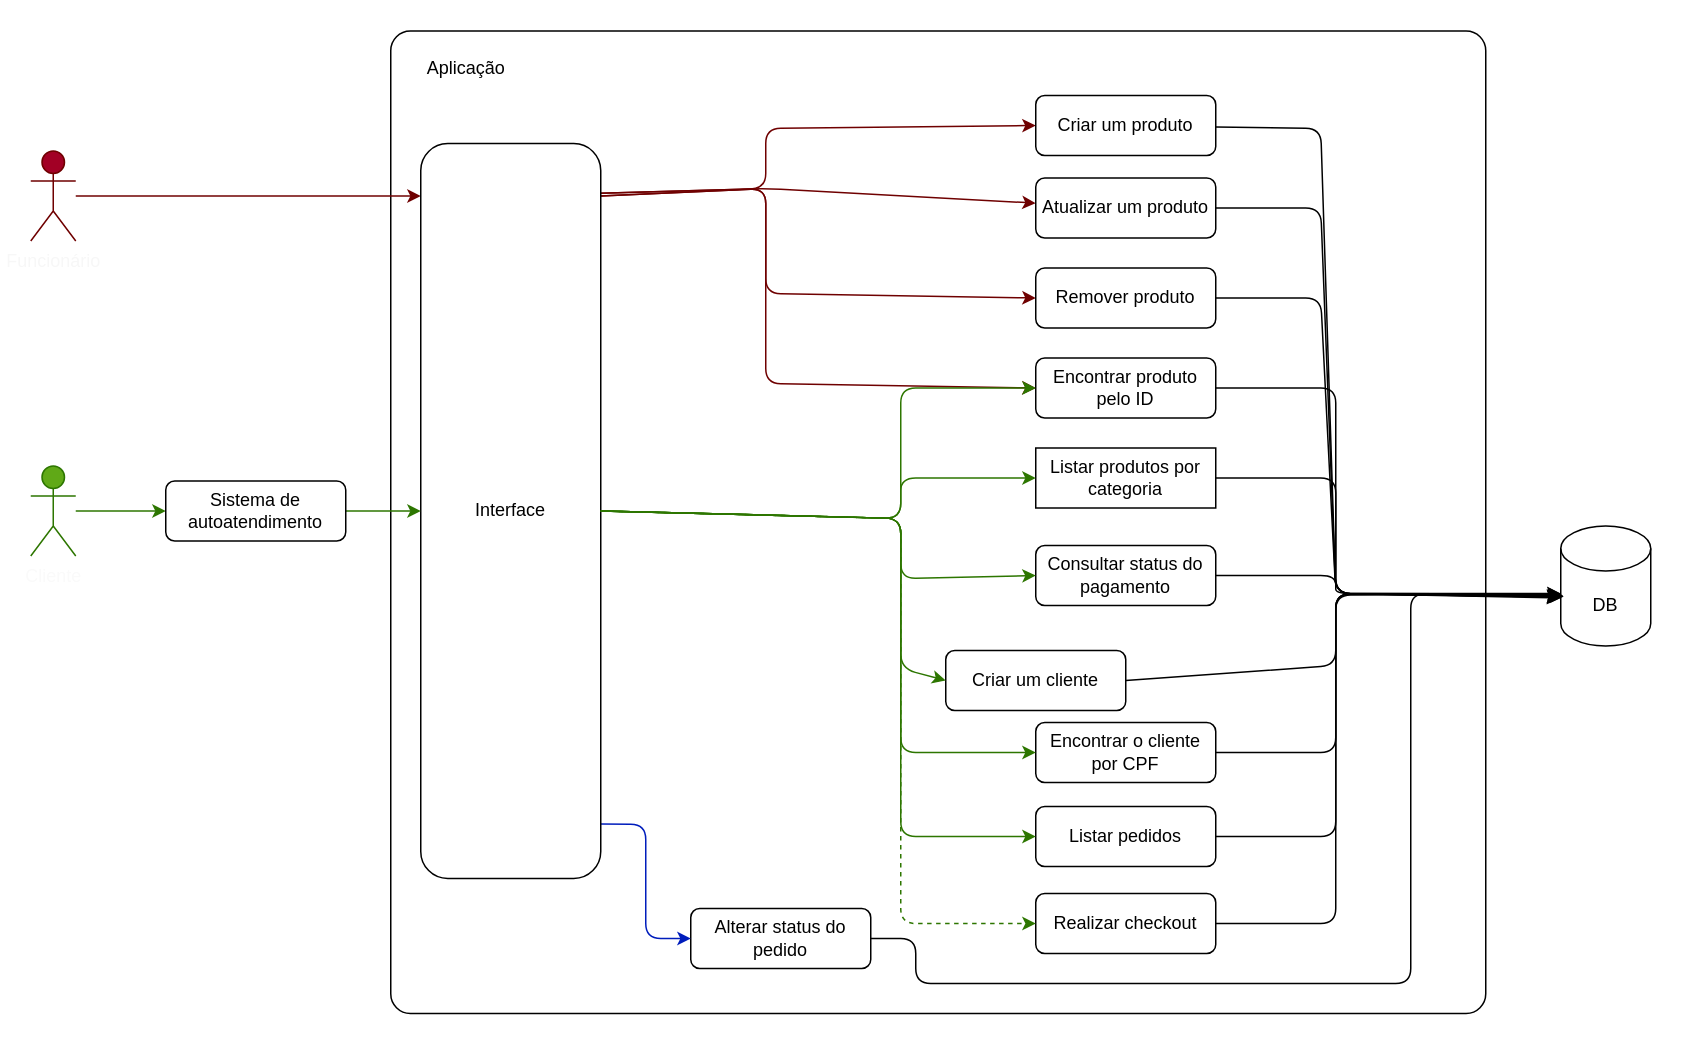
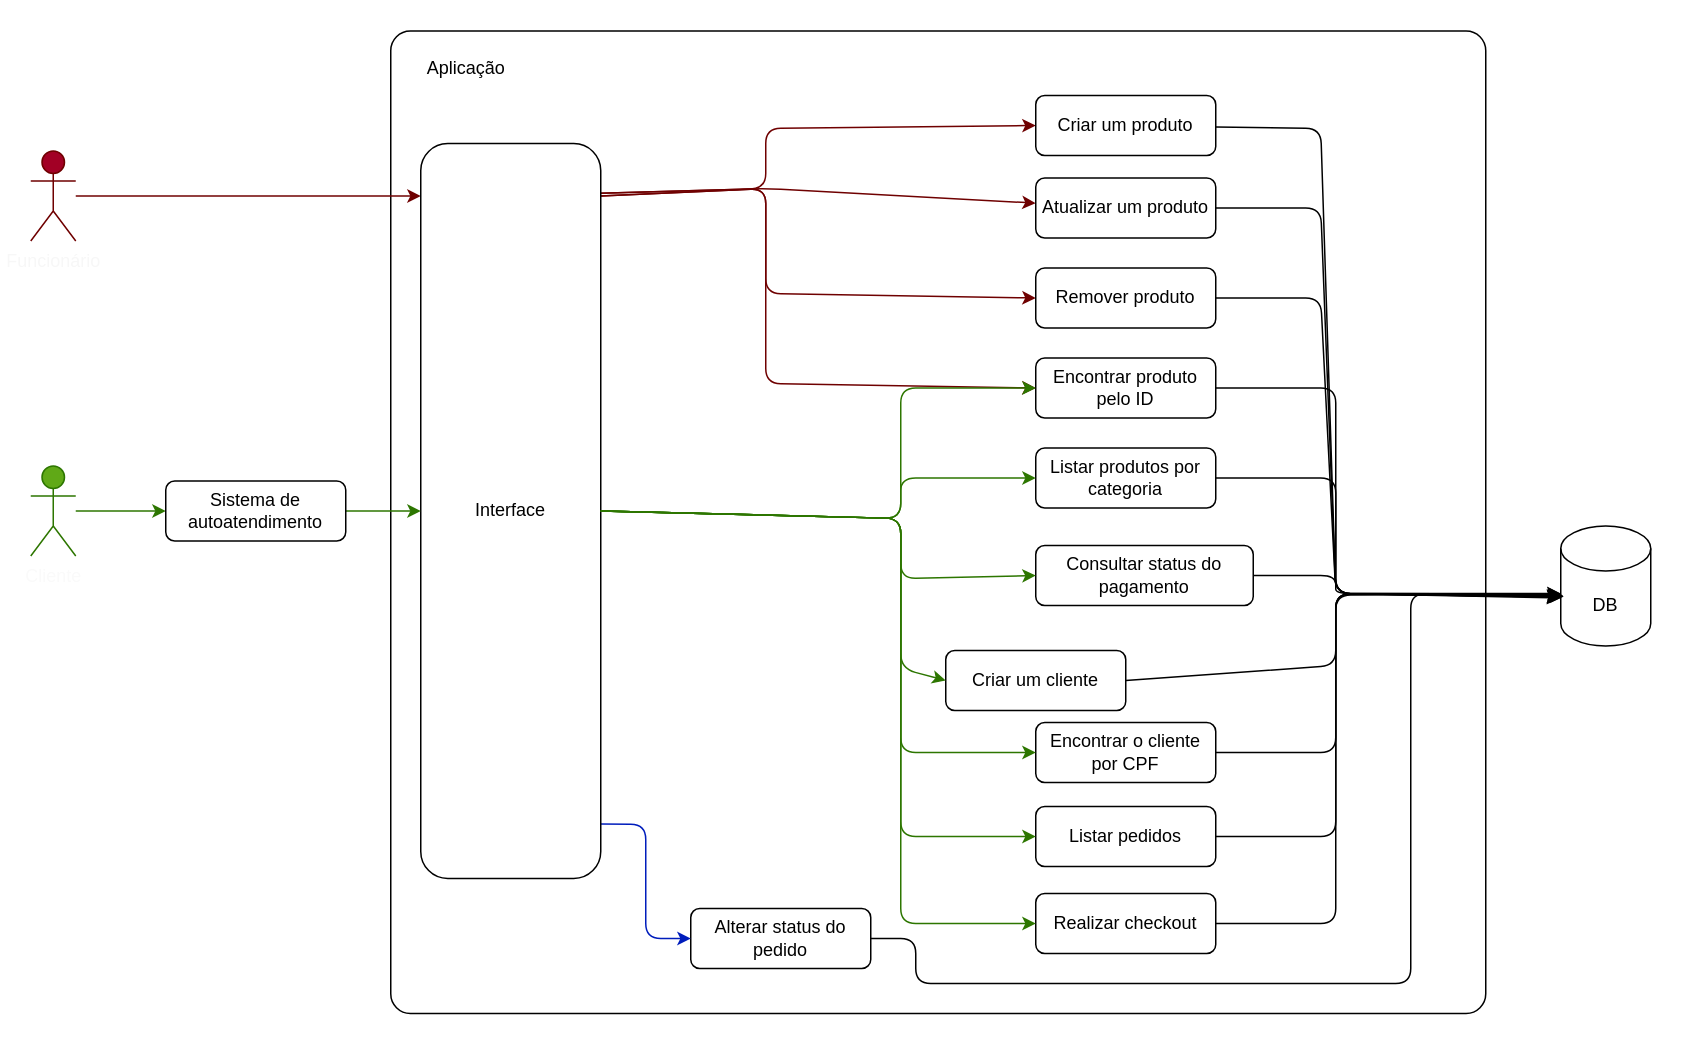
(1126, 478) -> (1126, 478)
(1126, 575) -> (1145, 575)
(922, 923) -> (922, 923)
